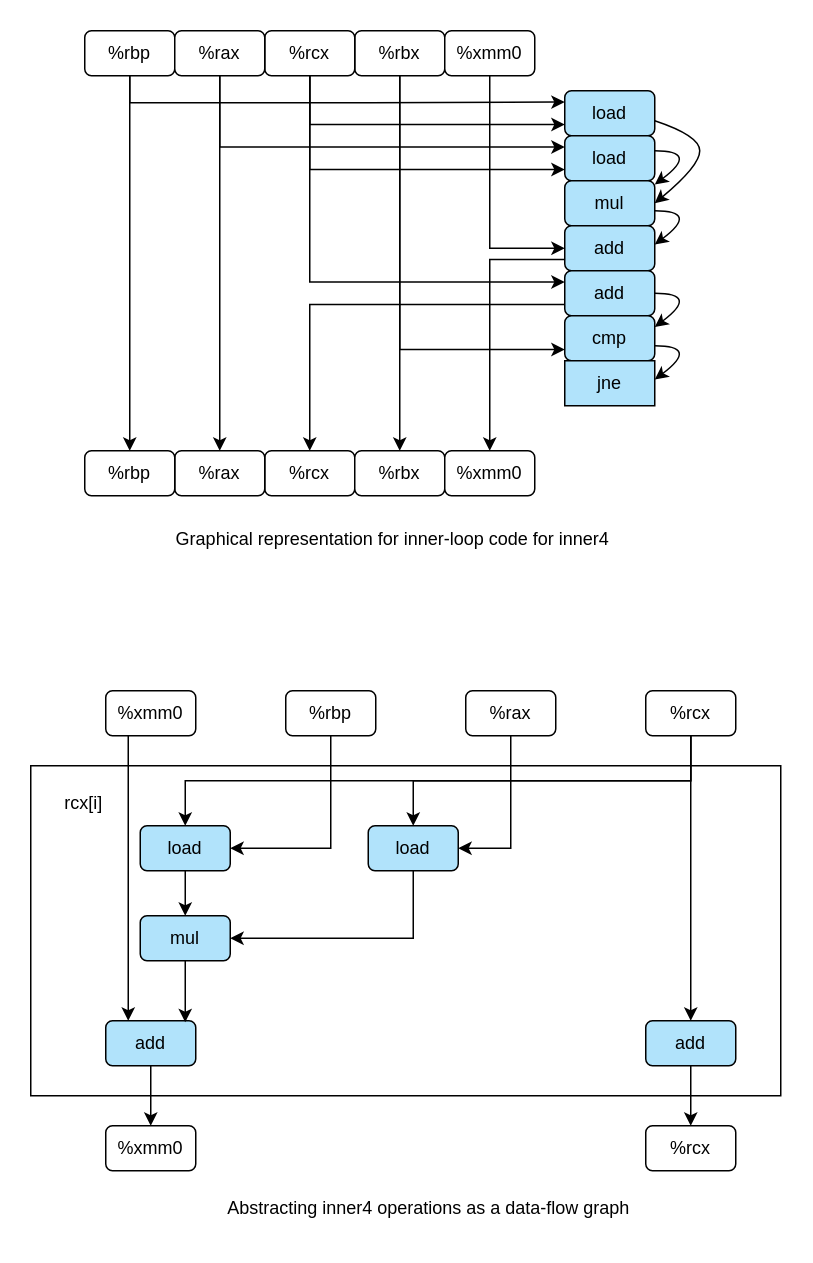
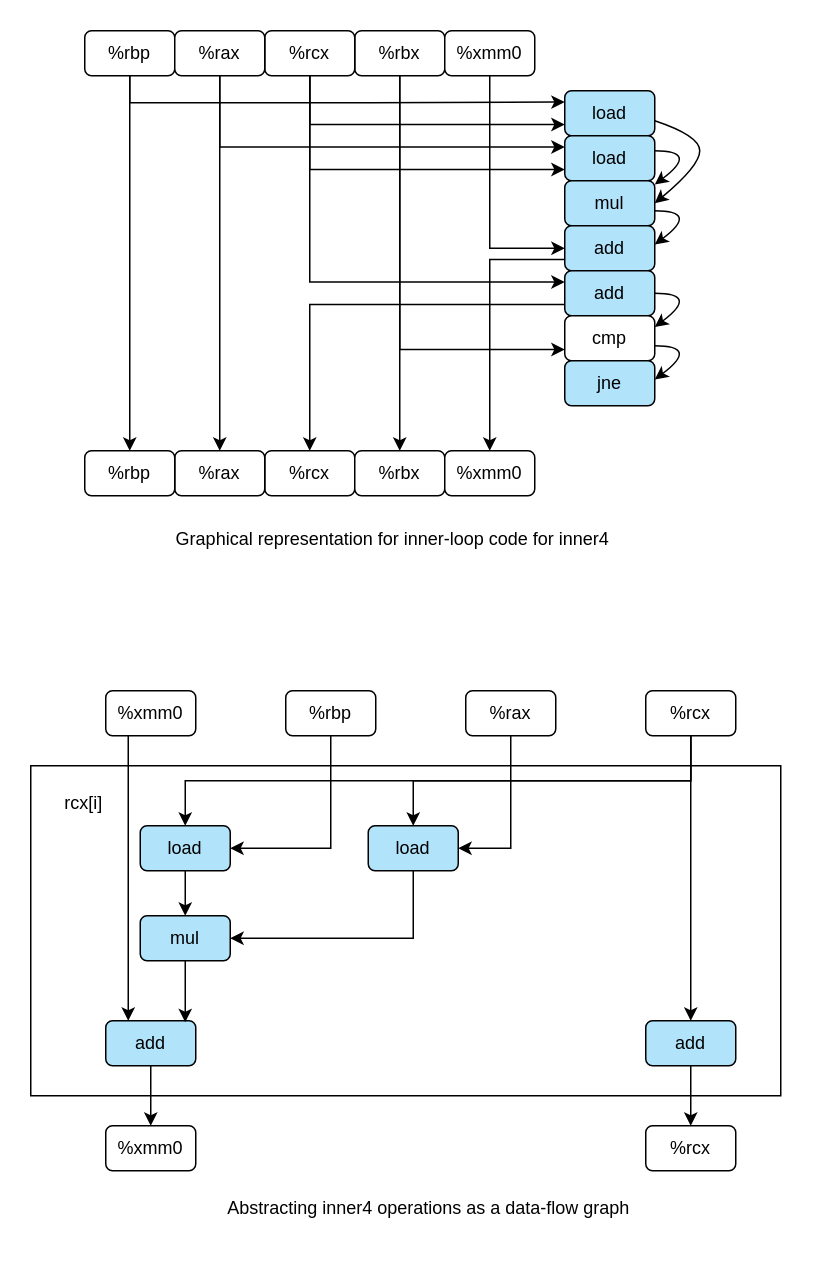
(610, 338) -> (610, 338)
(610, 383) -> (610, 383)
